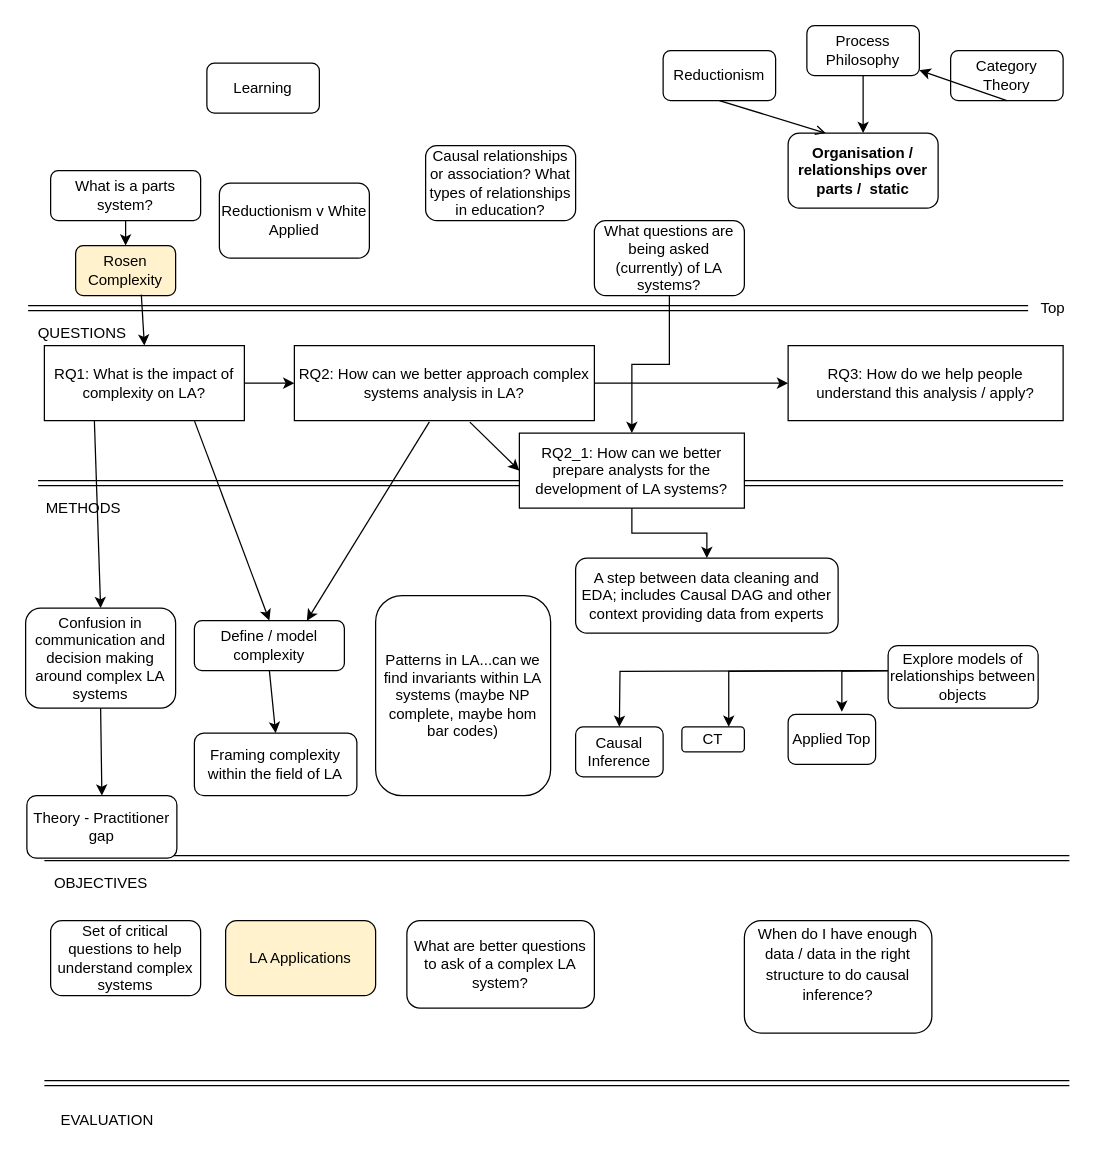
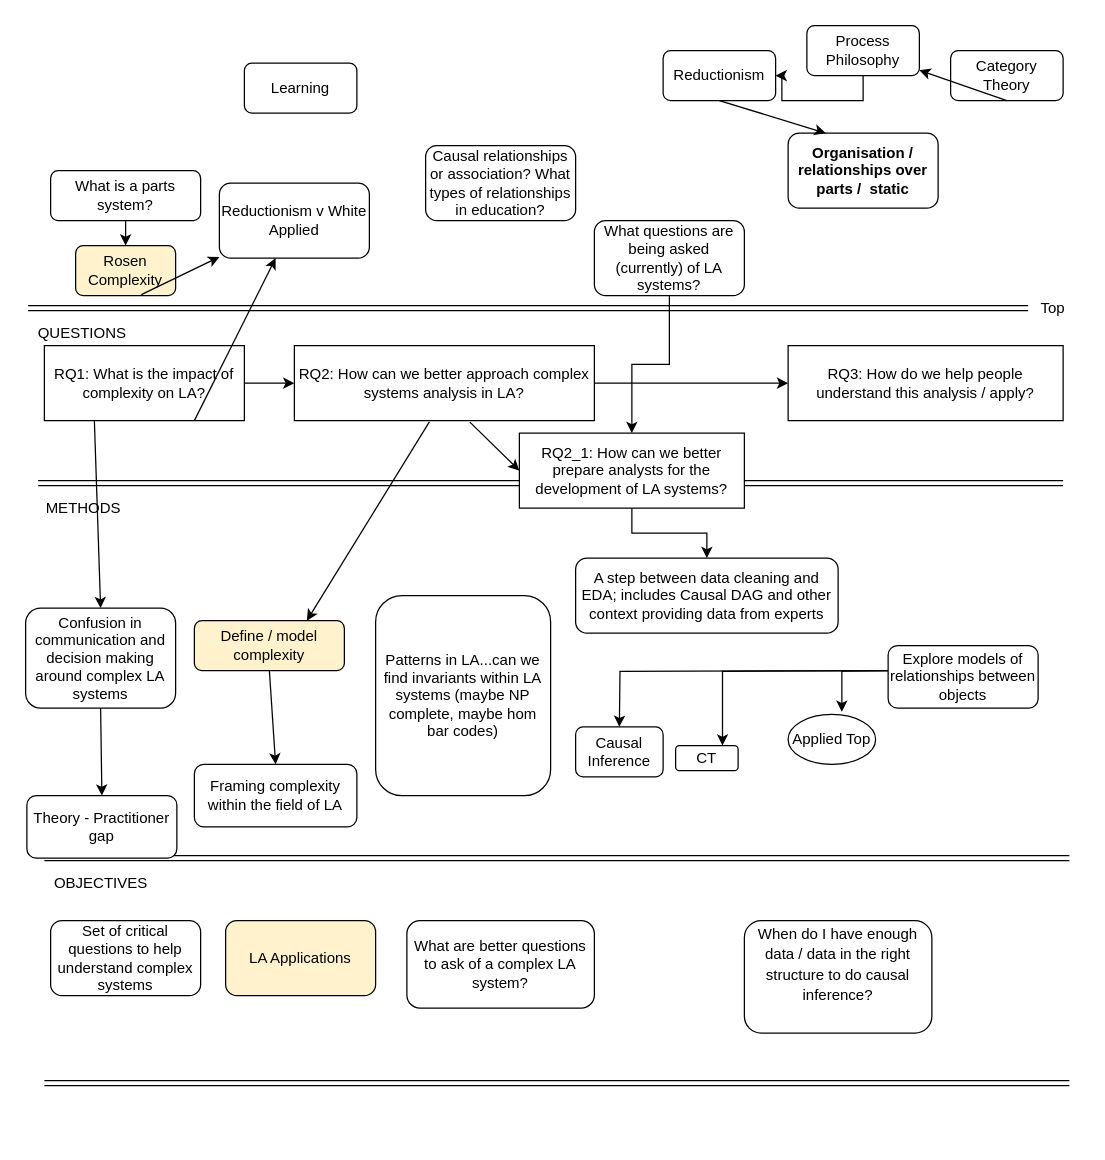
(263, 88) -> (301, 88)
(863, 111) -> (811, 101)
(818, 131) -> (816, 130)
(143, 325) -> (177, 277)
(243, 550) -> (221, 367)
(269, 646) -> (269, 646)
(713, 739) -> (707, 758)
(832, 739) -> (832, 739)
(276, 764) -> (276, 796)
(107, 1121) -> none
